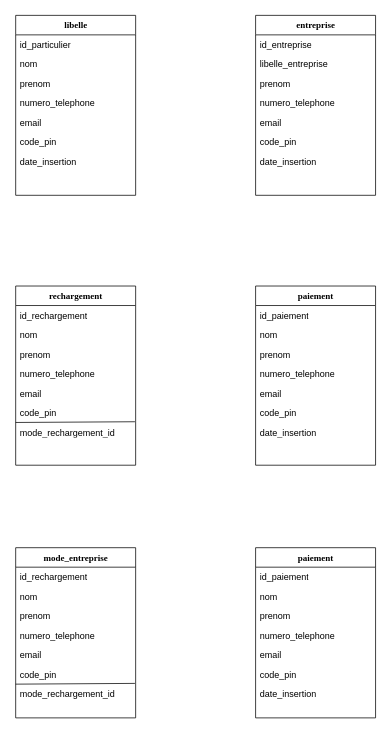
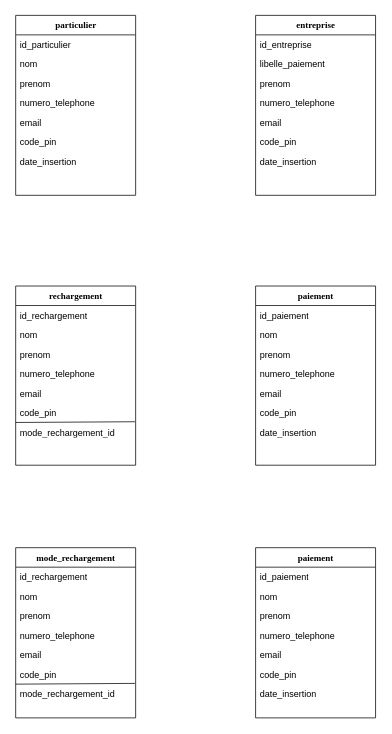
(76, 26) -> (76, 26)
(299, 65) -> (294, 65)
(76, 559) -> (76, 559)
